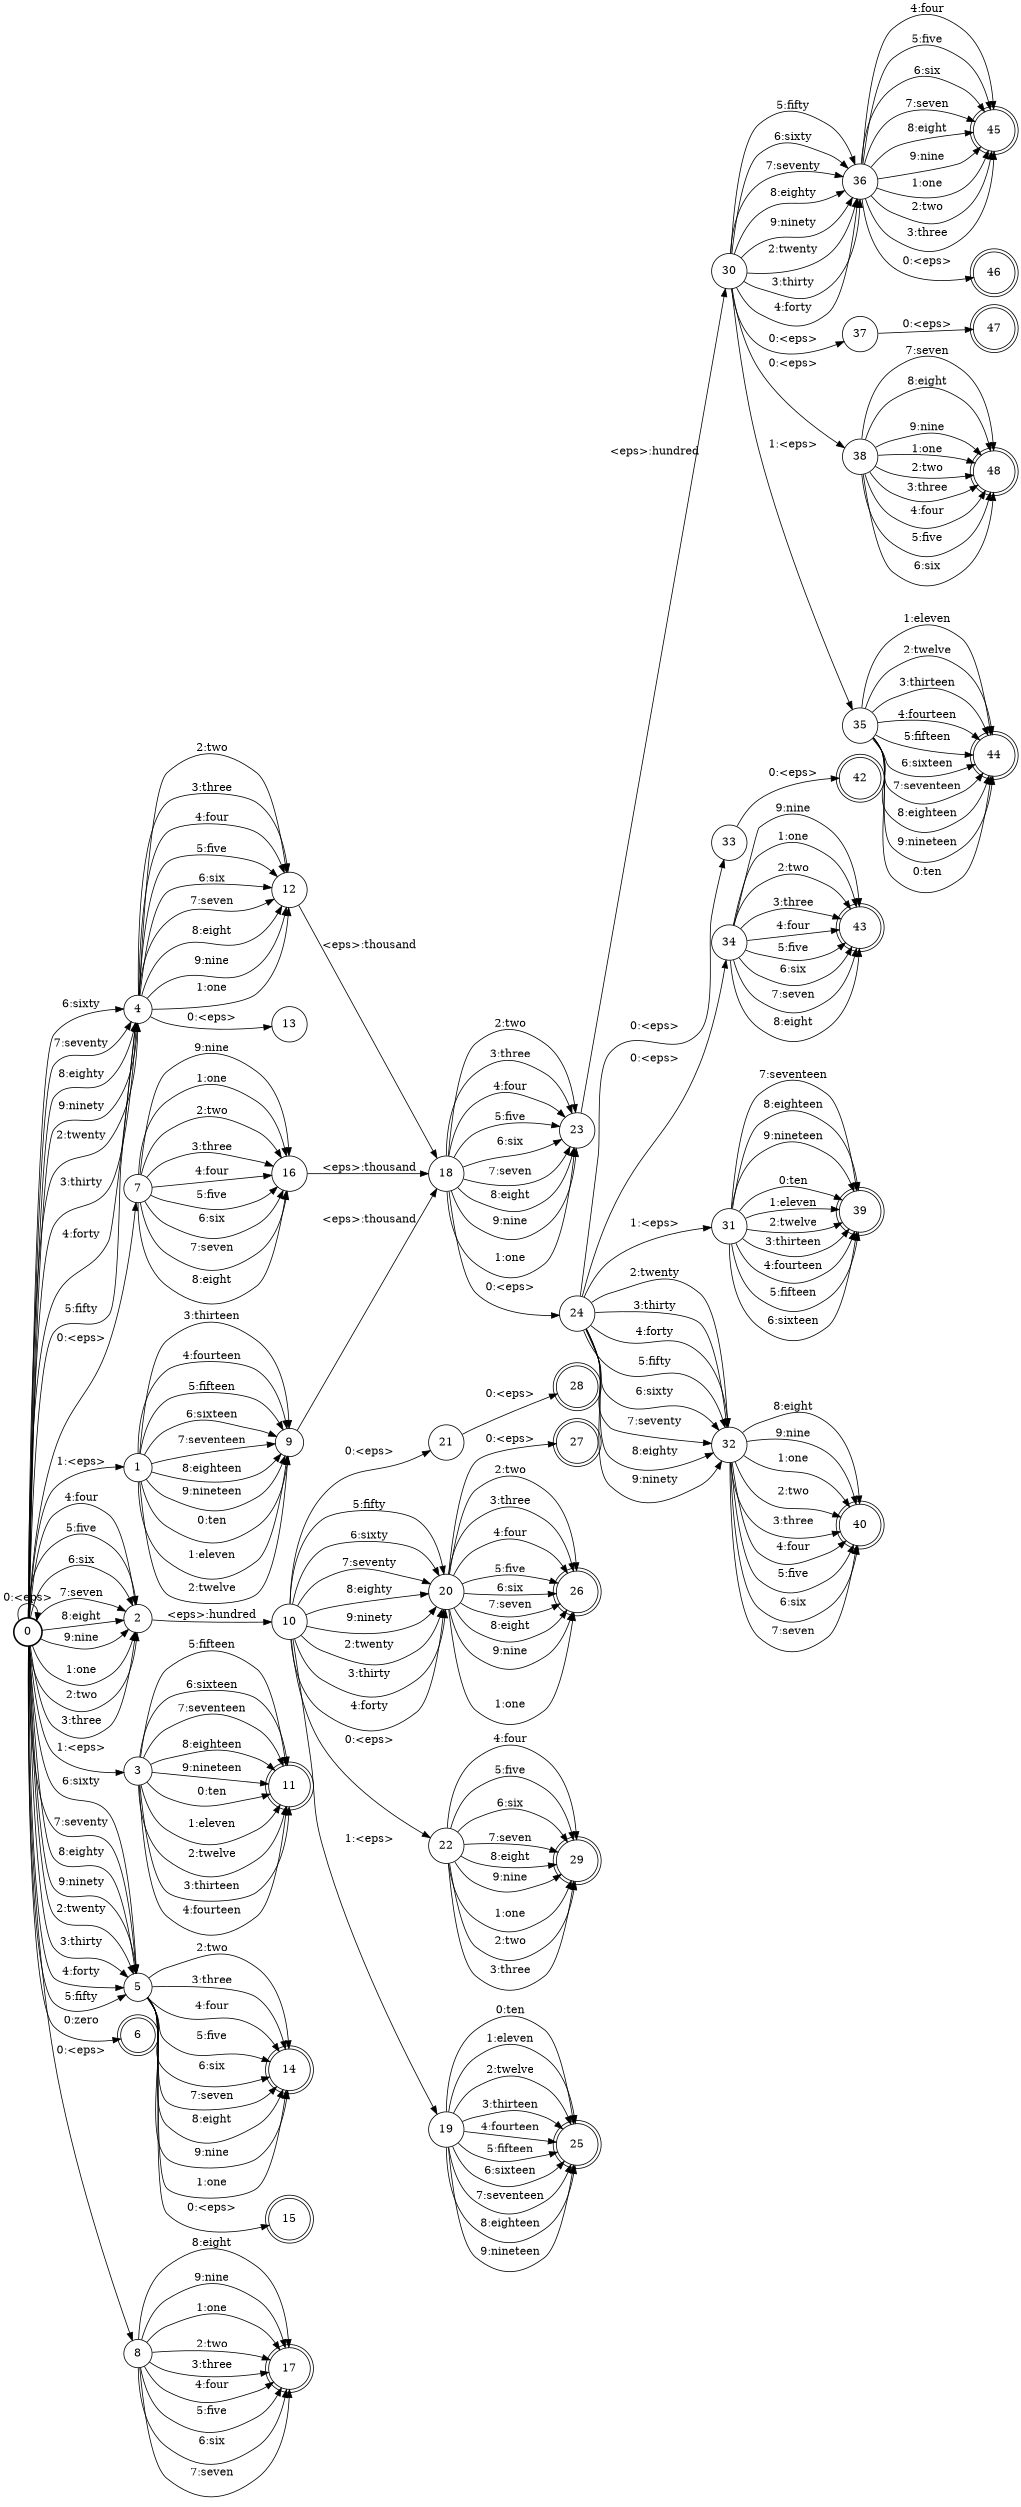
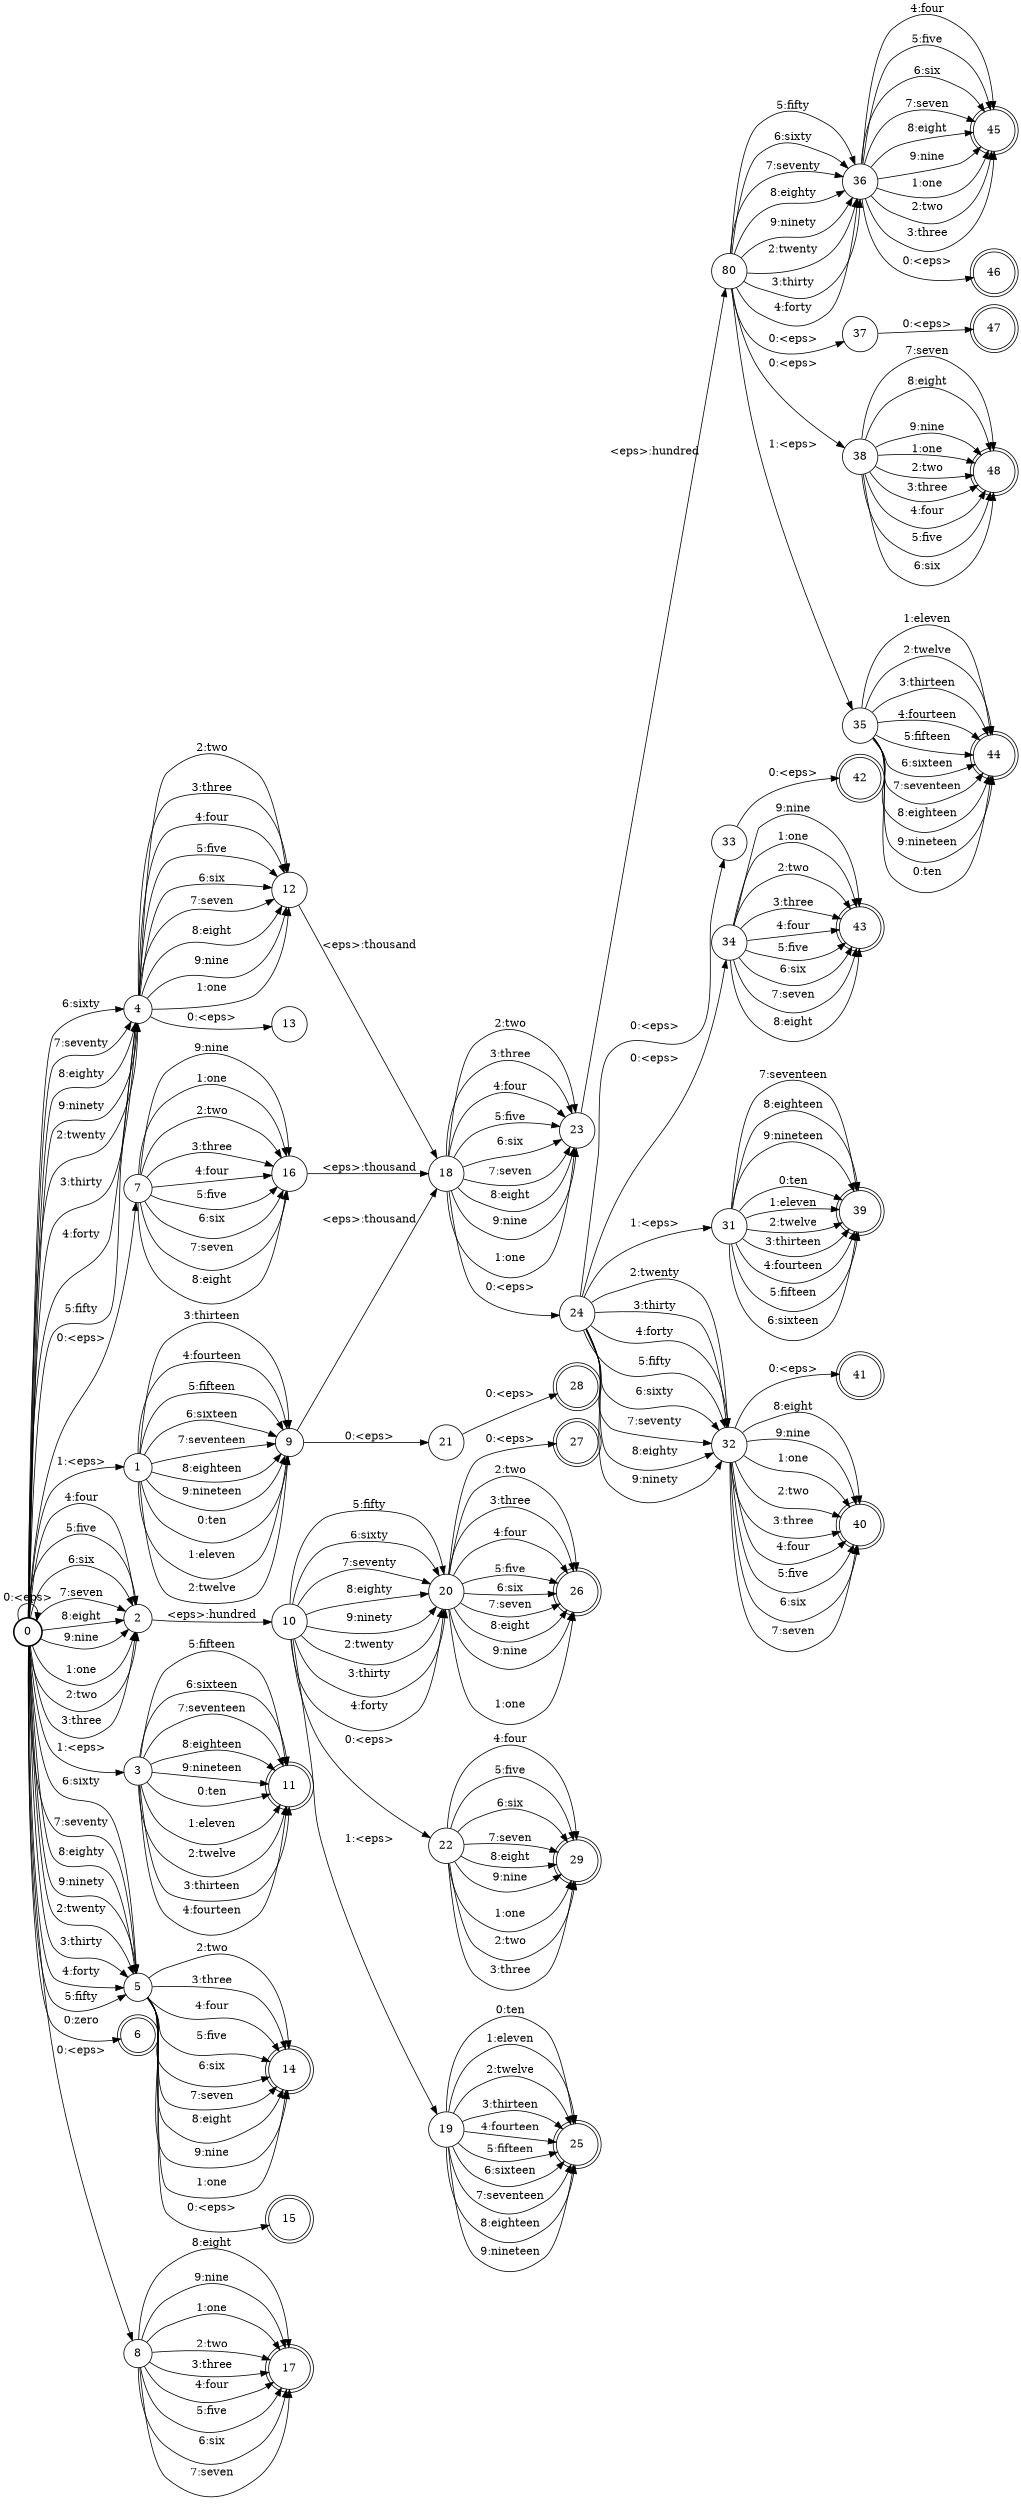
(729, 271) -> (729, 271)
none -> (860, 1376)
(321, 1497) -> (362, 1443)
